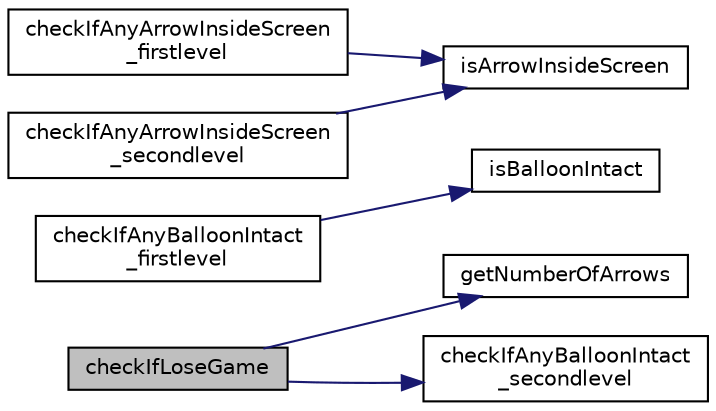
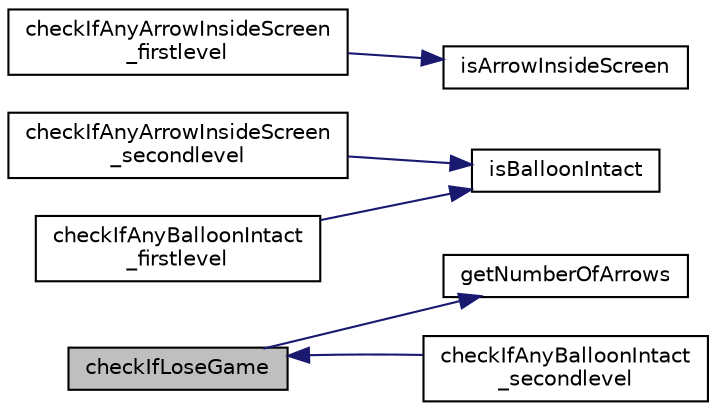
(390, 103) -> (399, 160)
(345, 383) -> (366, 355)
